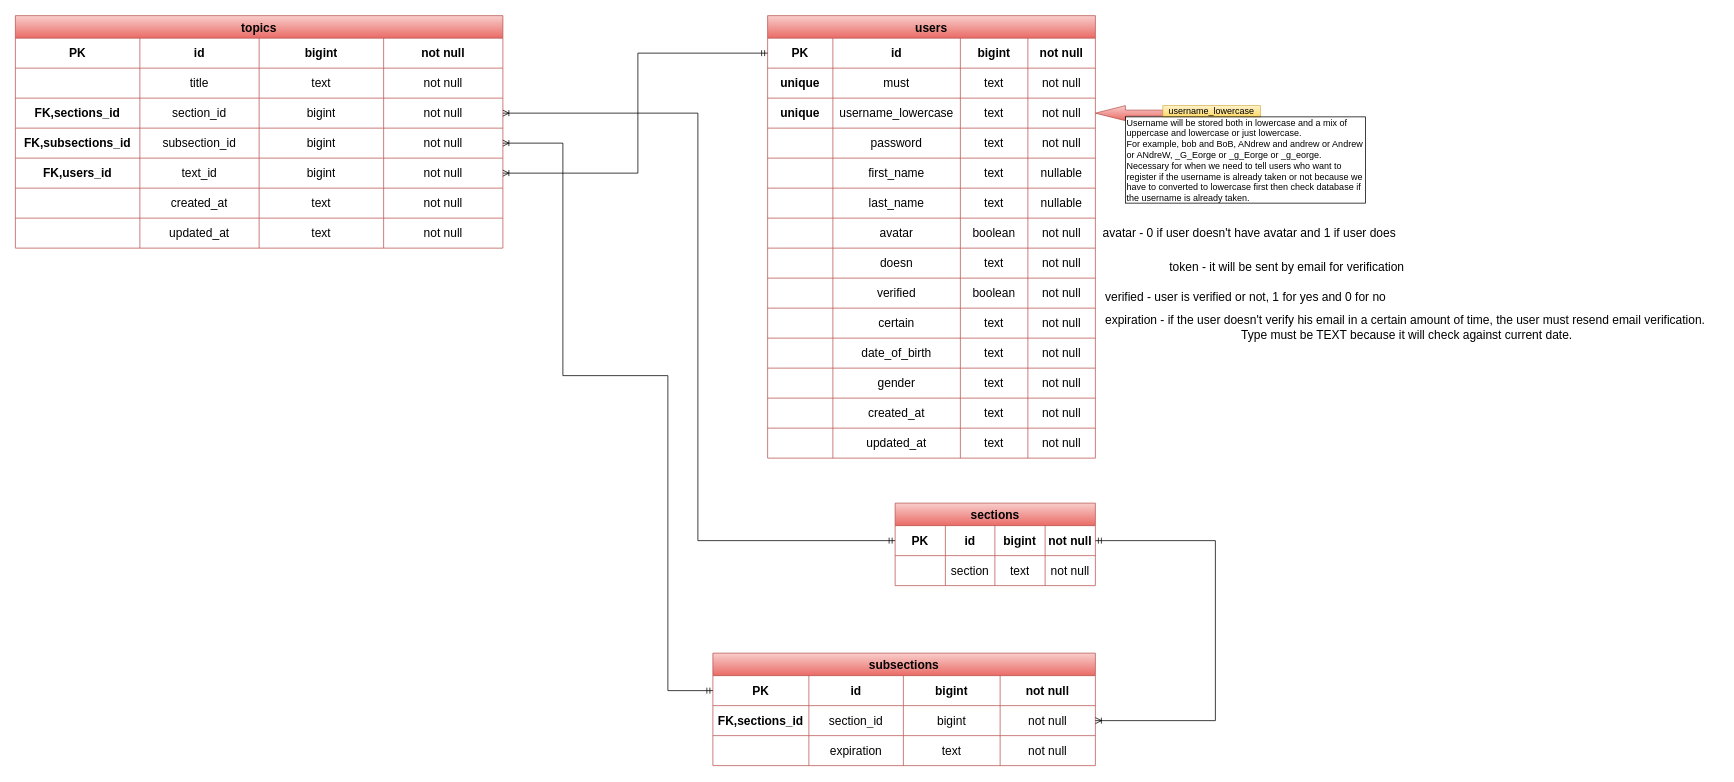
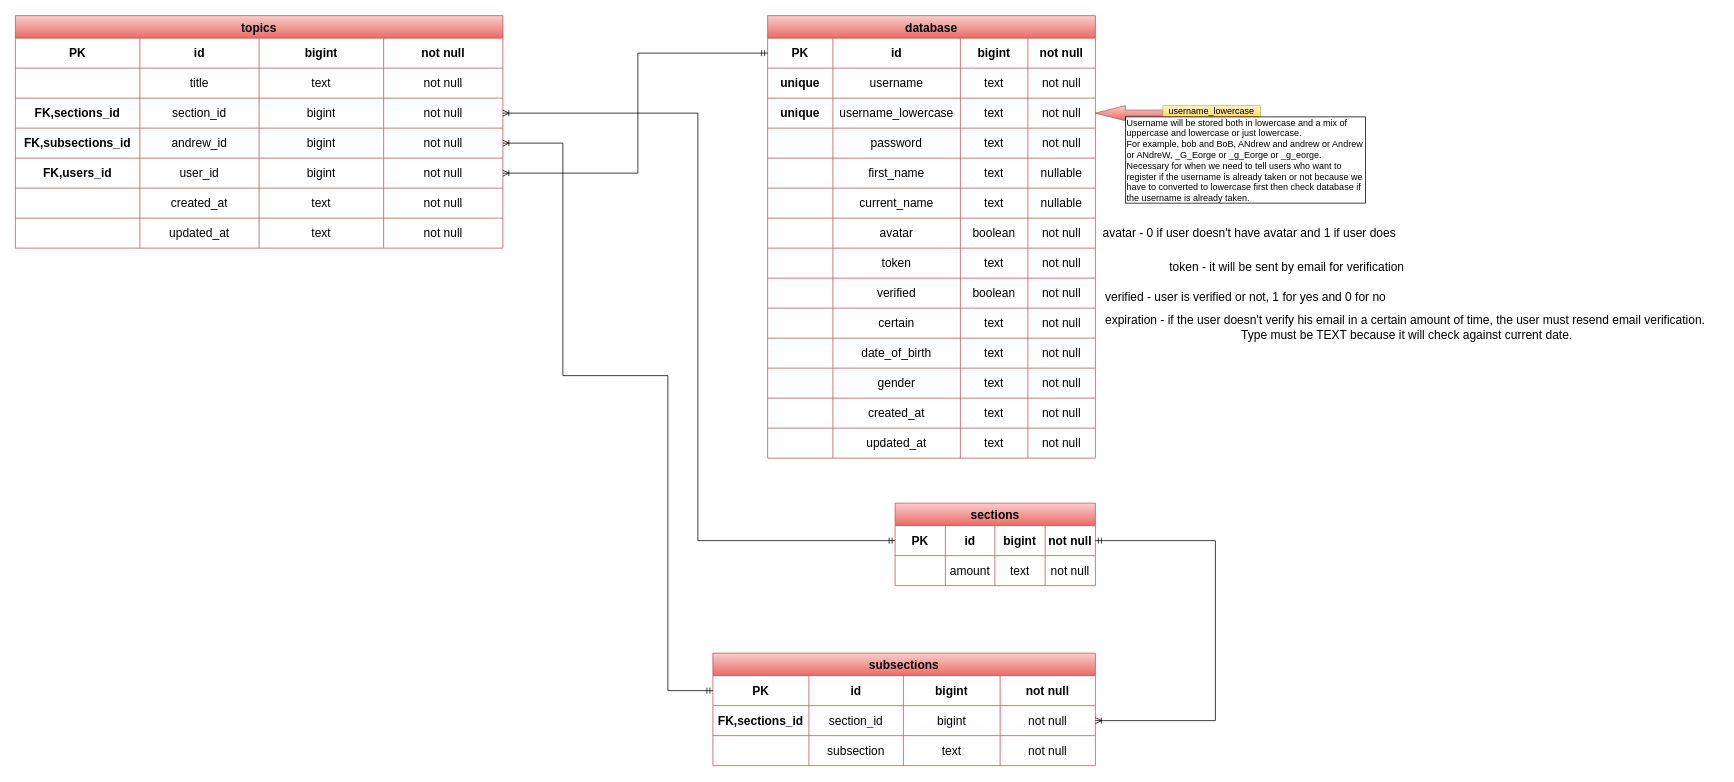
(931, 28) -> (931, 28)
(897, 83) -> (897, 83)
(200, 143) -> (200, 143)
(200, 173) -> (200, 173)
(897, 203) -> (897, 203)
(897, 263) -> (897, 263)
(970, 570) -> (970, 570)
(856, 750) -> (856, 750)
